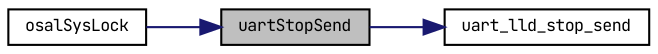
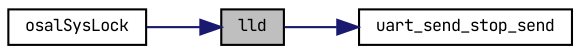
(295, 27) -> (253, 27)
(547, 27) -> (466, 27)
